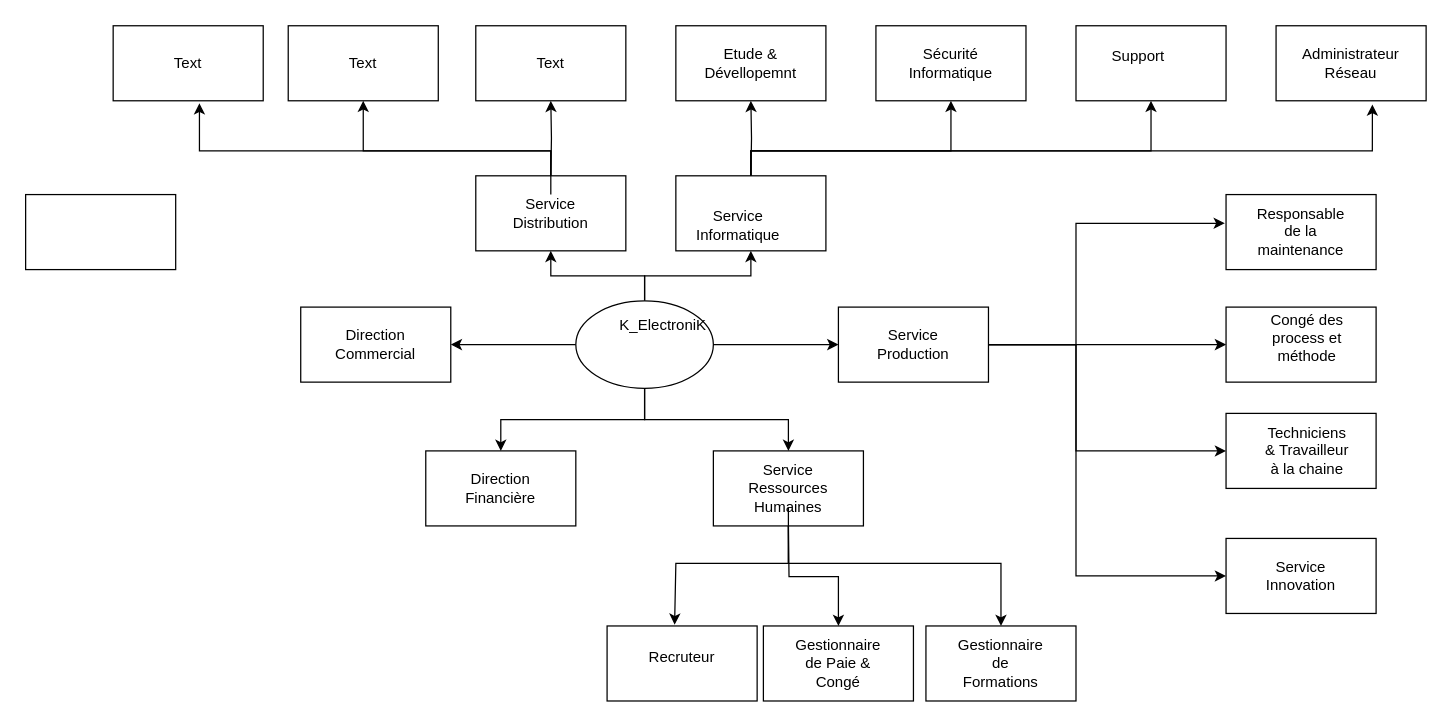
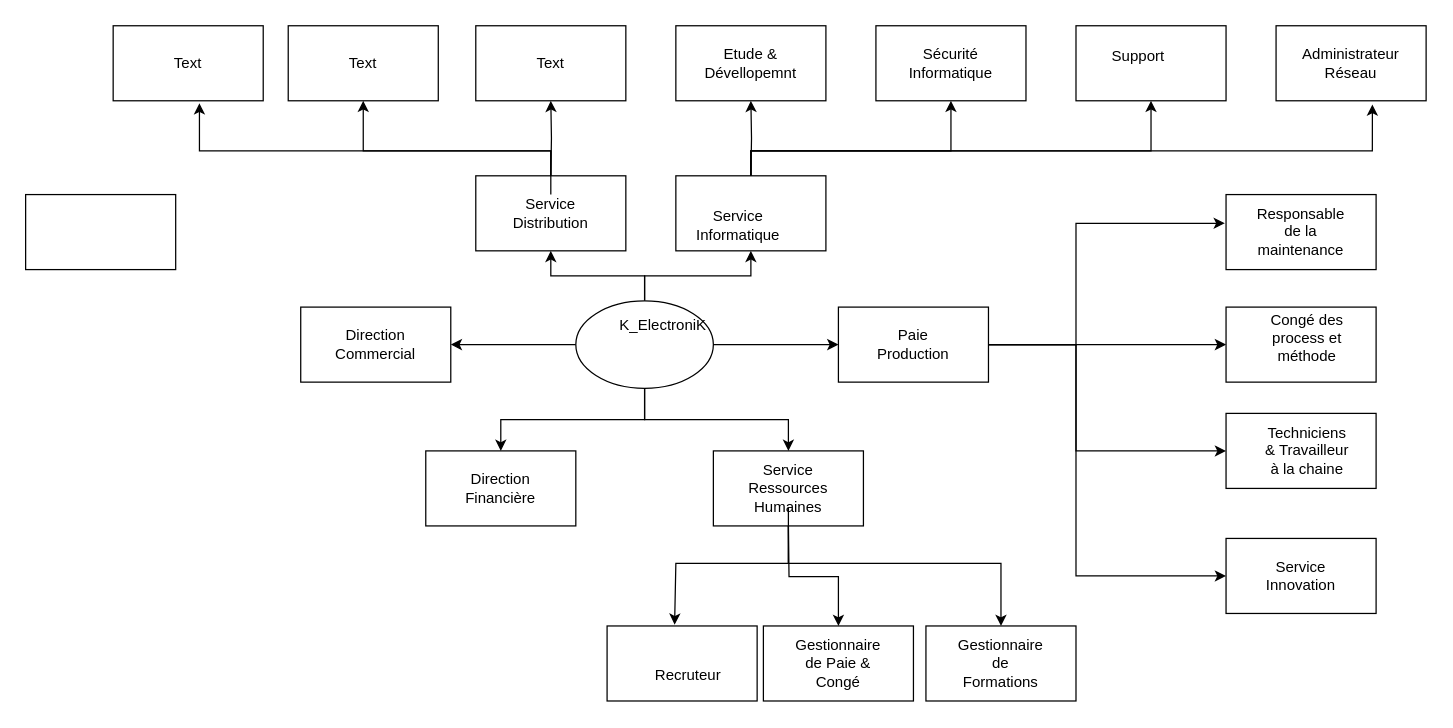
(913, 344) -> (913, 344)
(682, 657) -> (688, 676)
